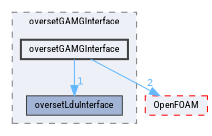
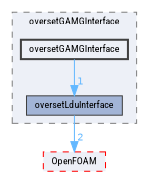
(121, 75) -> (74, 130)
